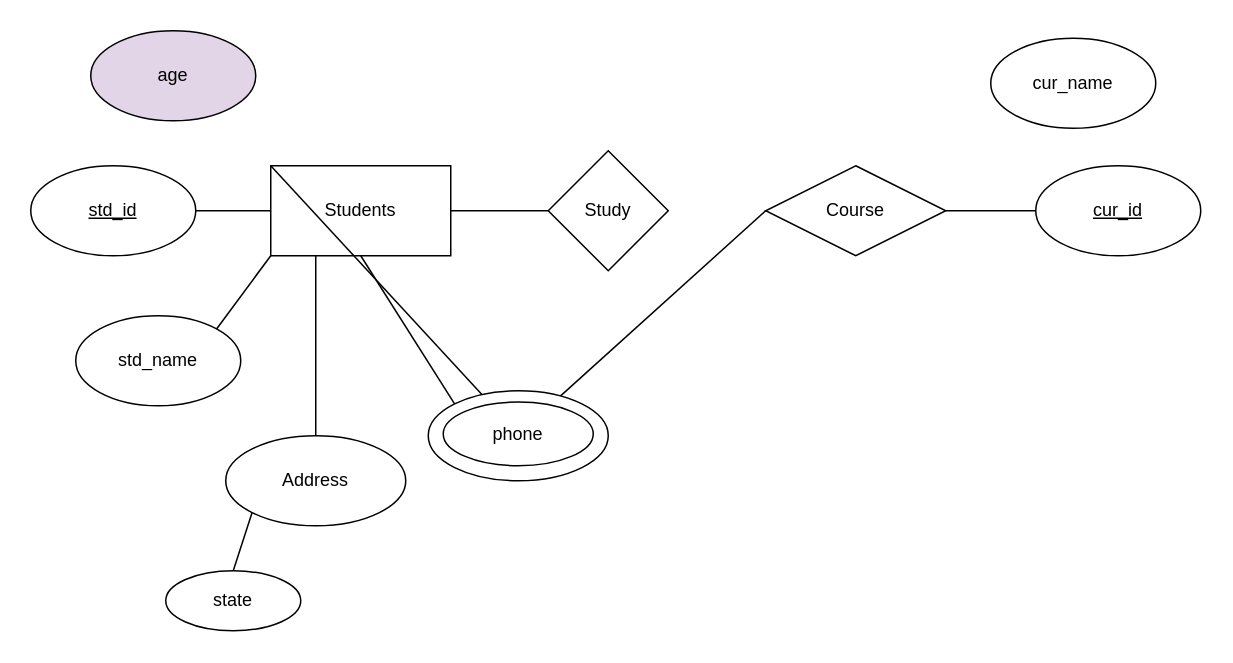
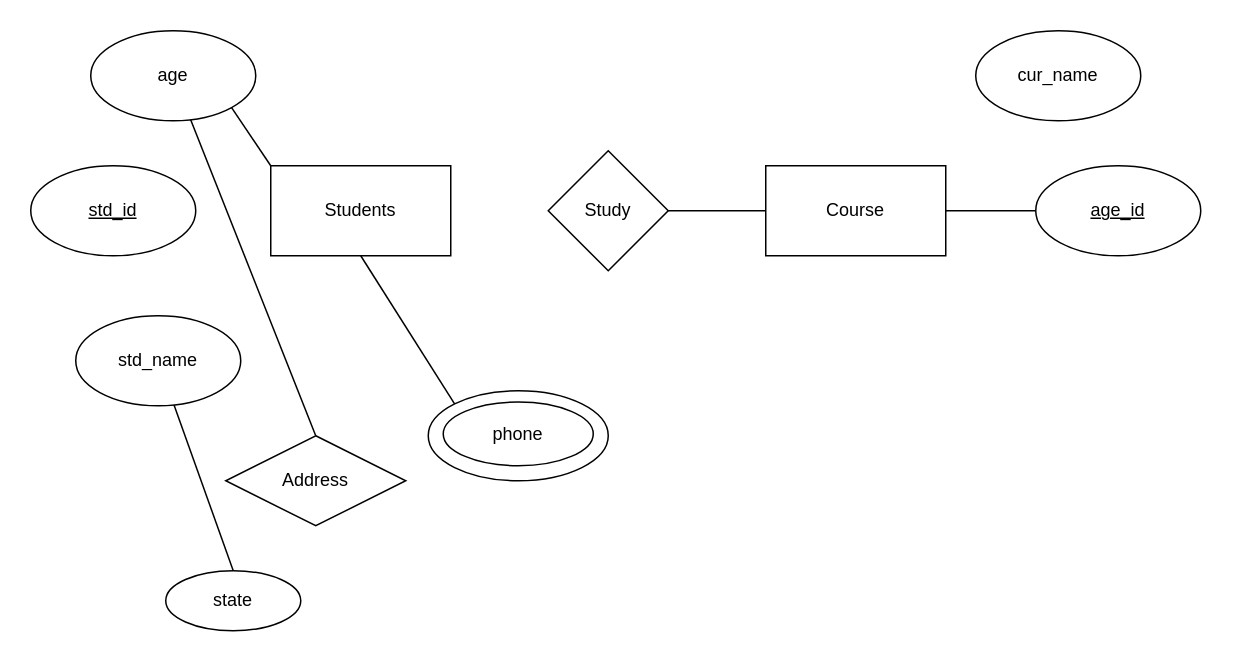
(173, 76) -> (173, 76)
(1073, 83) -> (1058, 76)
(234, 211) -> none
(500, 211) -> none
(856, 211) -> (856, 211)
(1118, 211) -> (1118, 211)
(243, 293) -> none
(663, 303) -> (718, 211)
(432, 340) -> (251, 137)
(316, 346) -> (254, 280)
(316, 481) -> (316, 481)
(243, 542) -> (204, 488)
